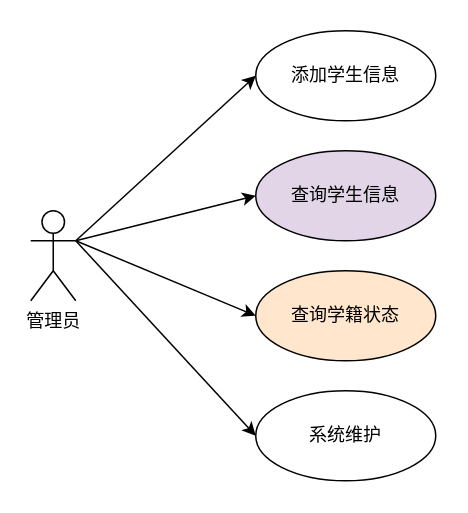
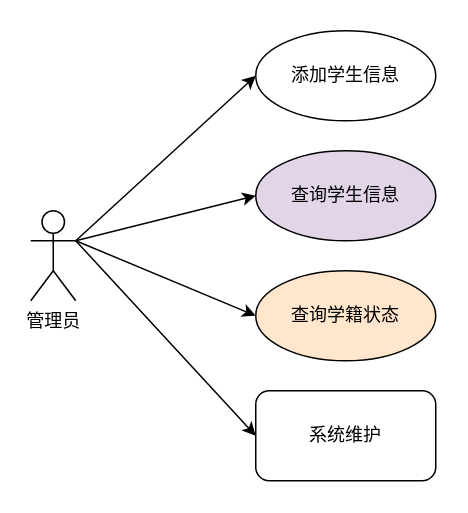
(346, 436) -> (346, 436)
